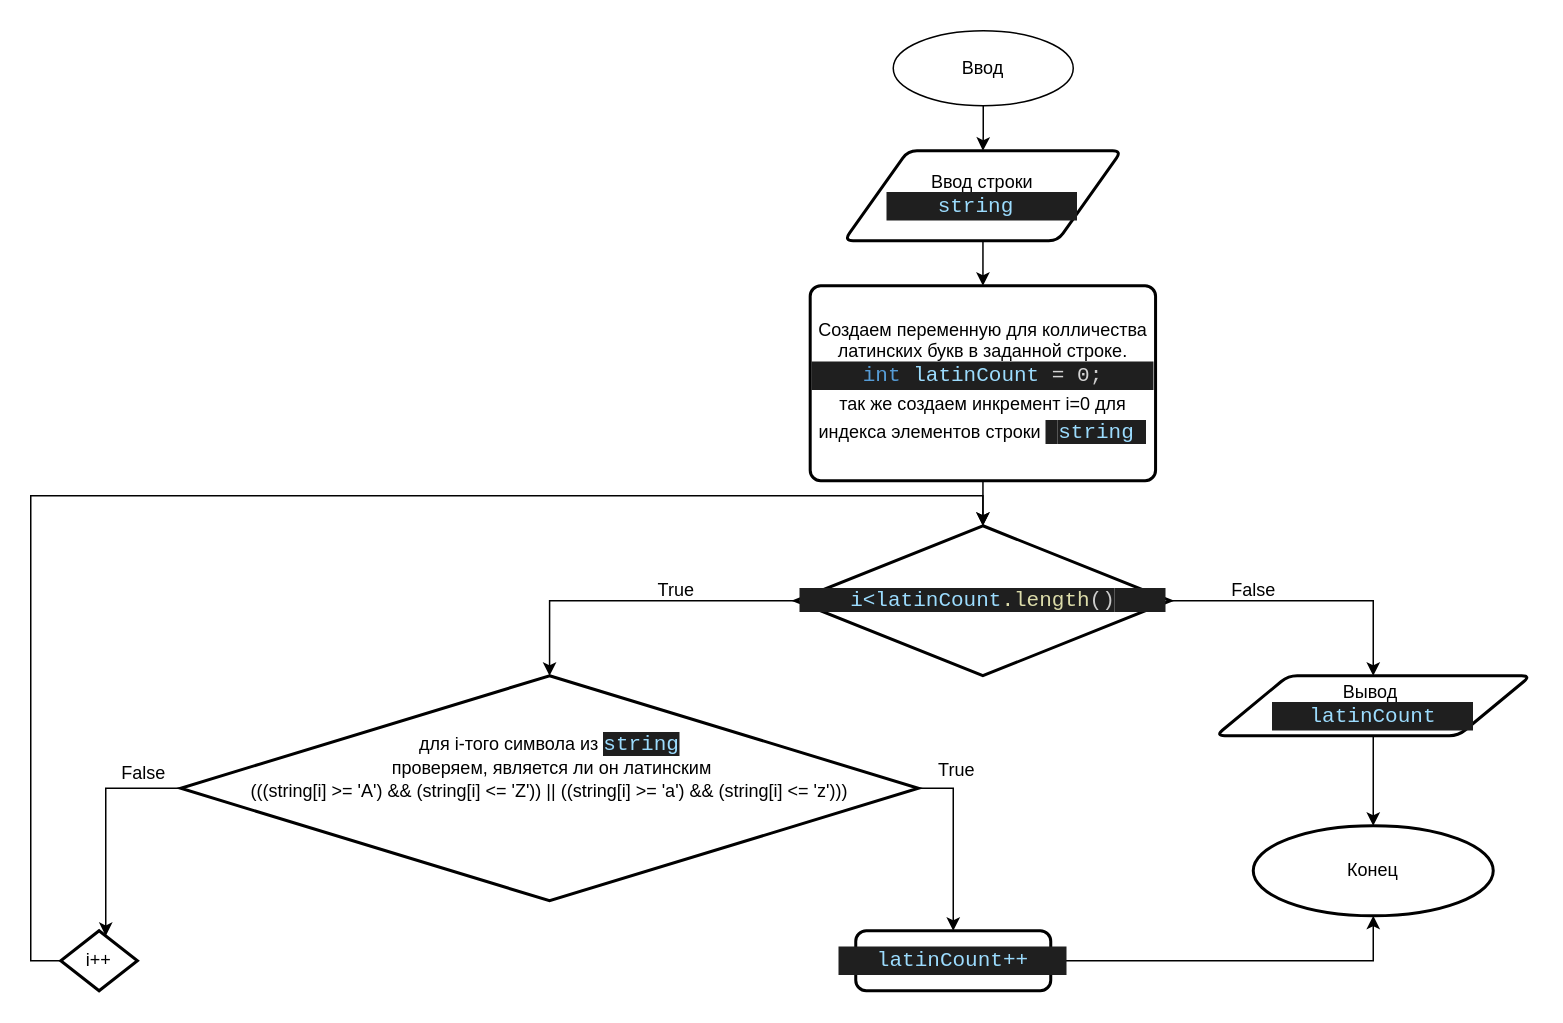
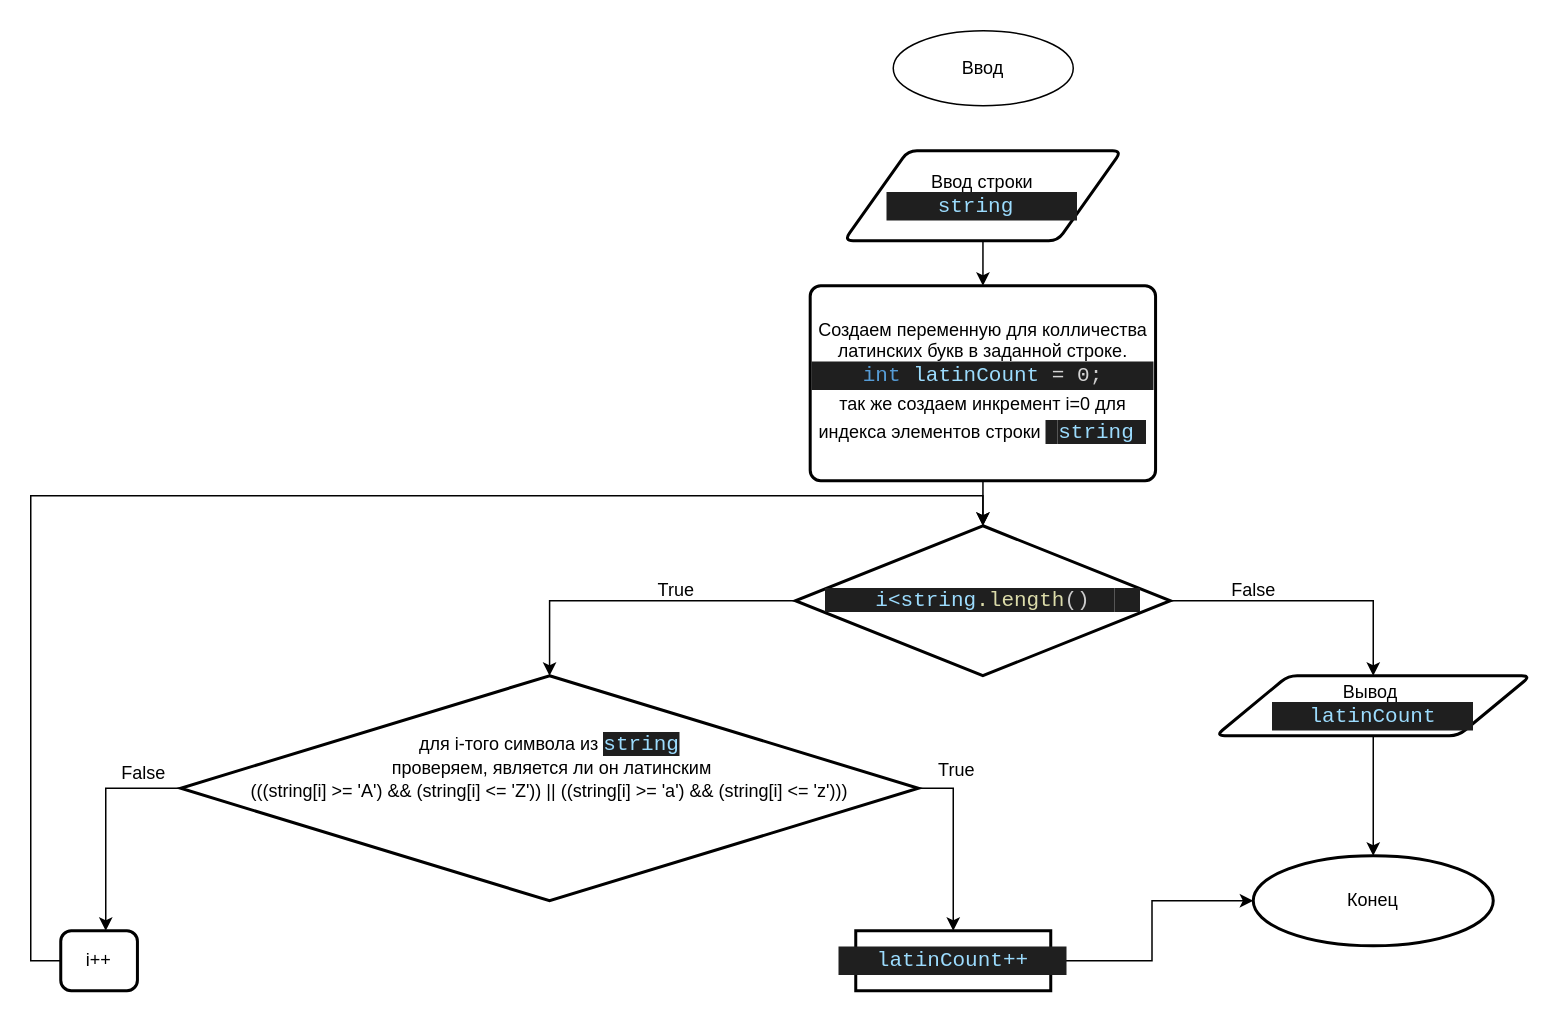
(983, 123) -> none
(983, 601) -> (983, 601)
(1373, 871) -> (1373, 901)
(99, 961) -> (99, 961)
(953, 961) -> (953, 961)
